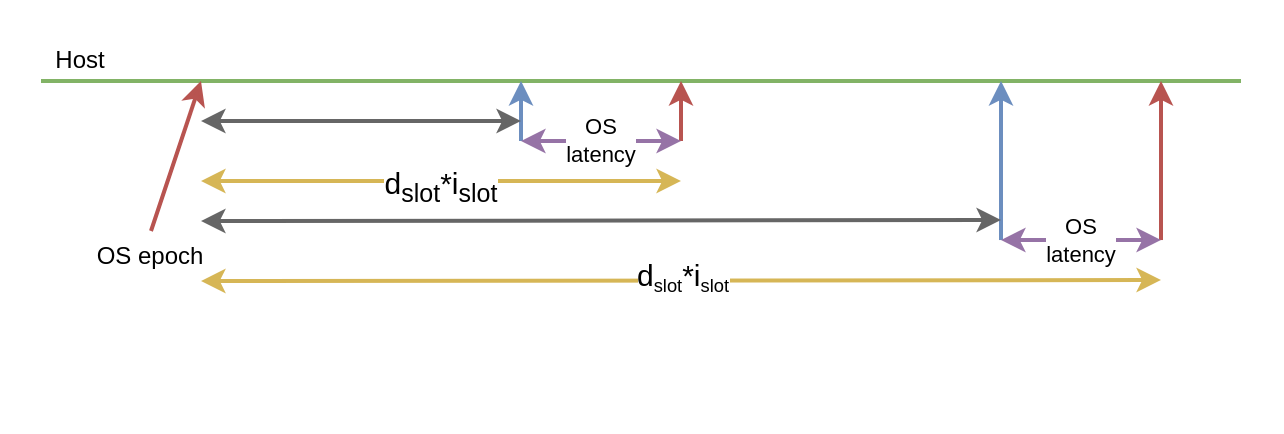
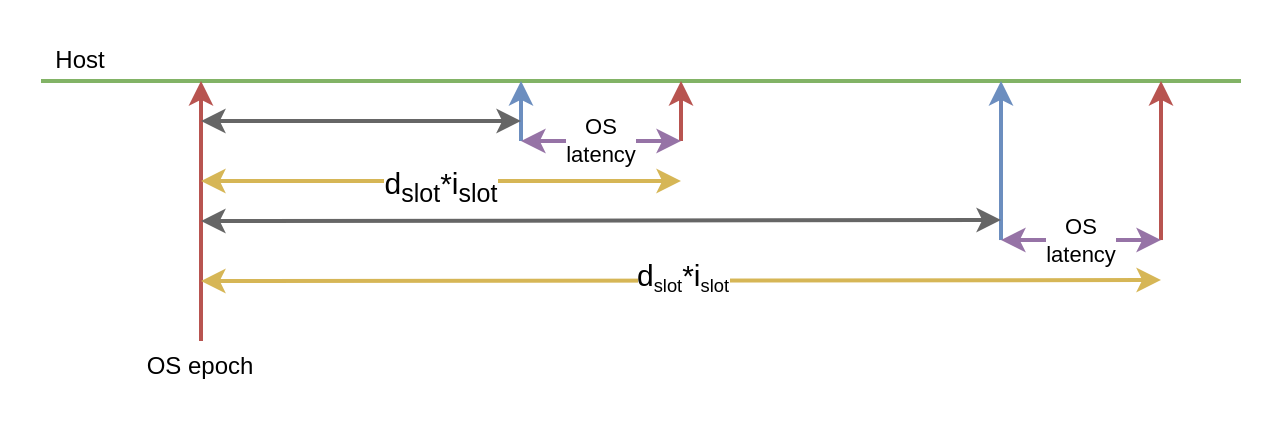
(151, 256) -> (201, 366)
